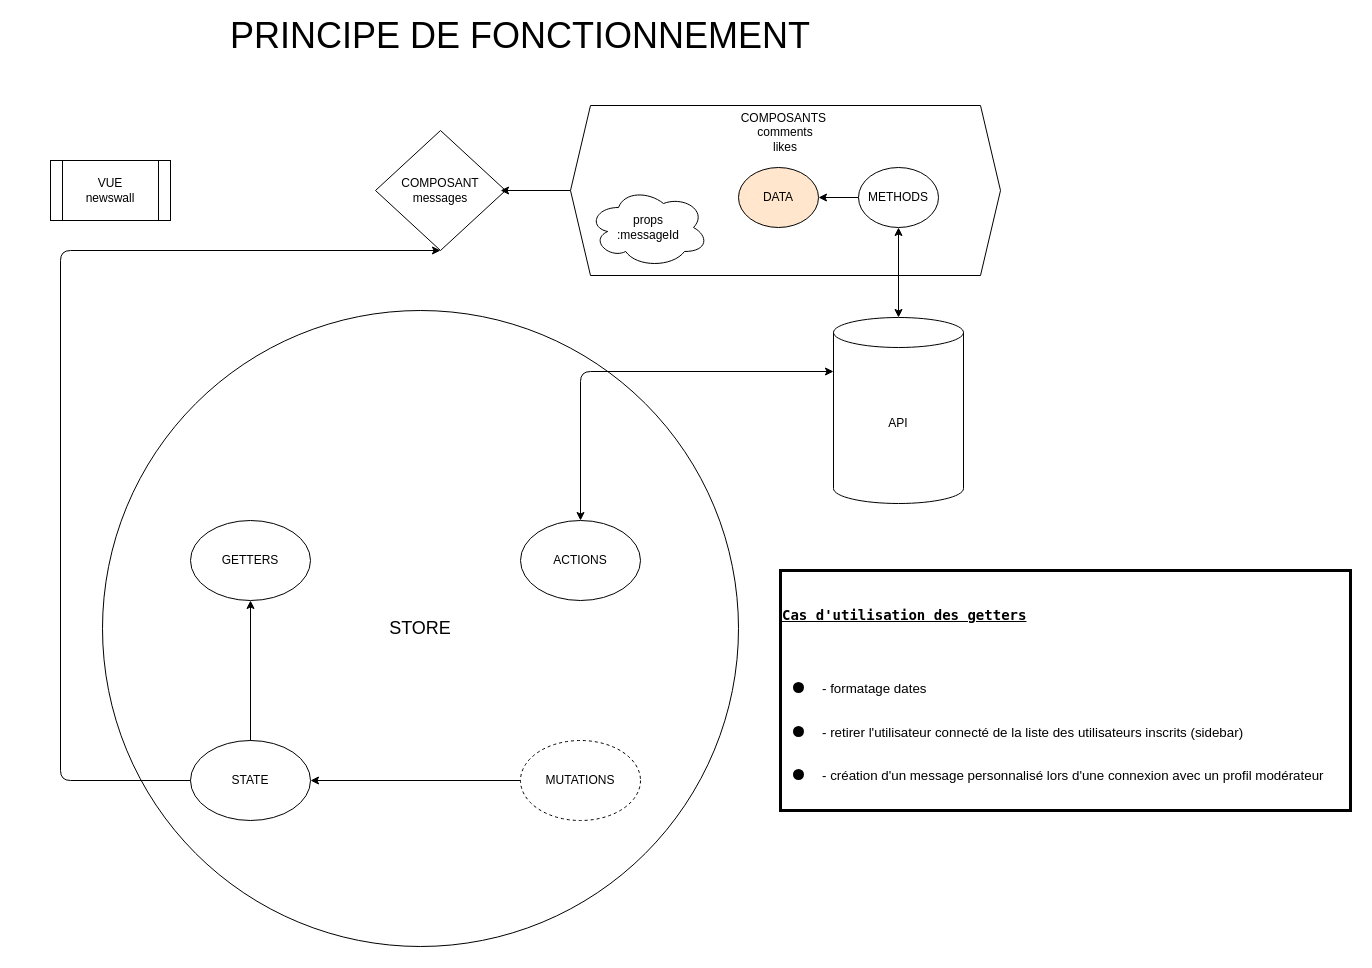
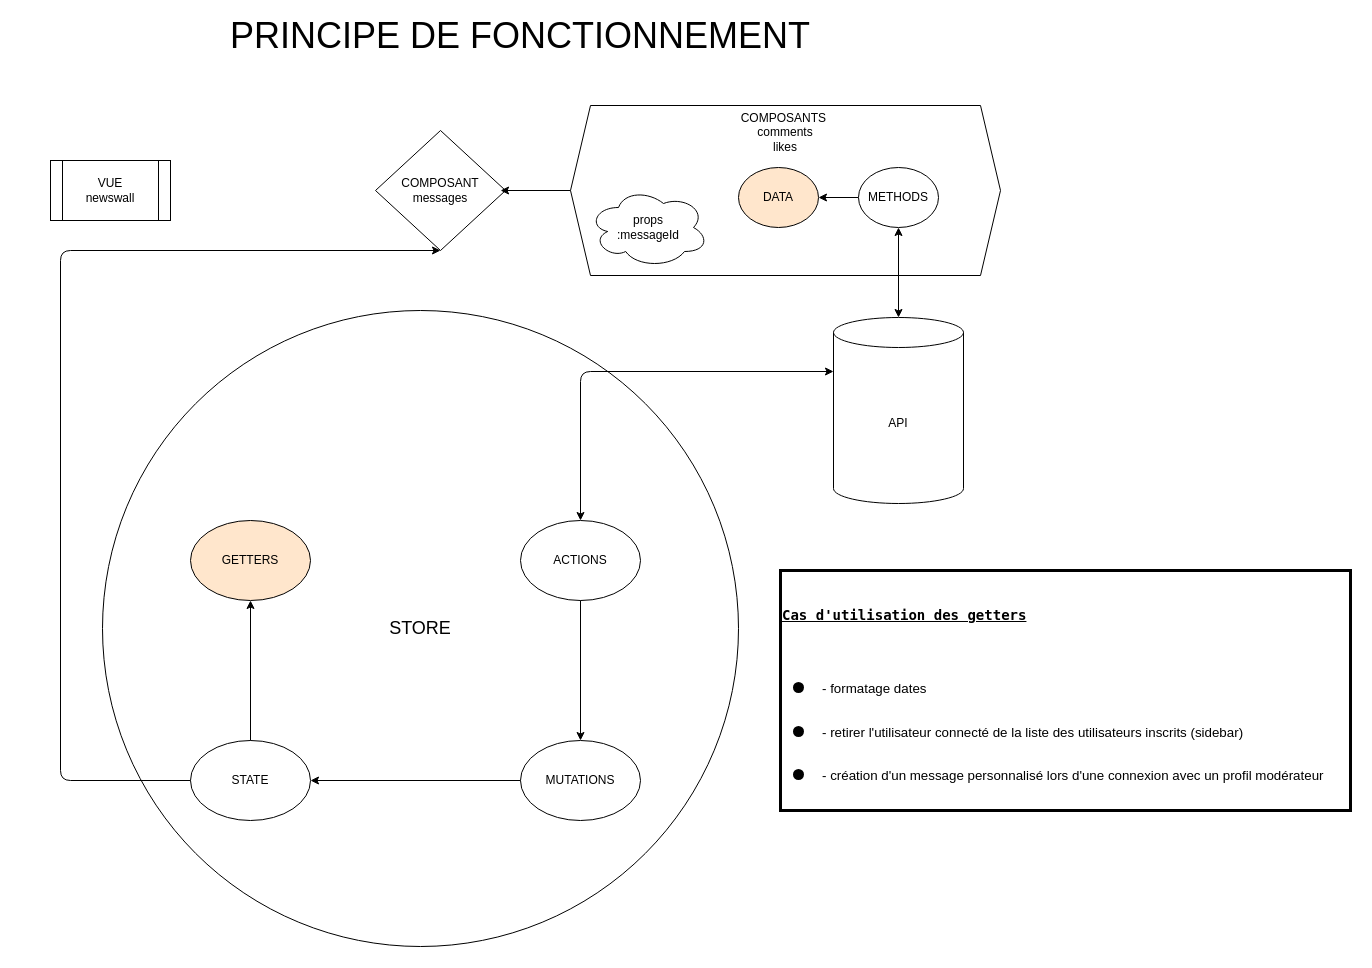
(251, 561) -> (251, 561)
none -> (581, 667)
(581, 781) -> (581, 781)
